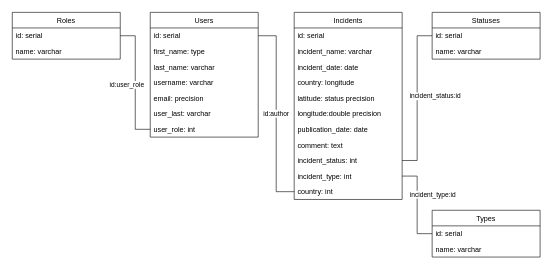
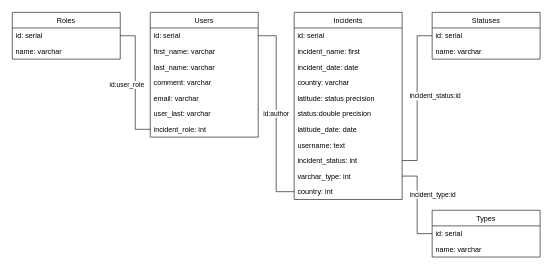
(183, 52) -> (189, 52)
(338, 52) -> (333, 52)
(186, 83) -> (184, 83)
(330, 83) -> (328, 83)
(180, 98) -> (178, 98)
(343, 114) -> (339, 114)
(178, 130) -> (184, 130)
(337, 130) -> (332, 130)
(322, 145) -> (324, 145)
(329, 176) -> (329, 176)
